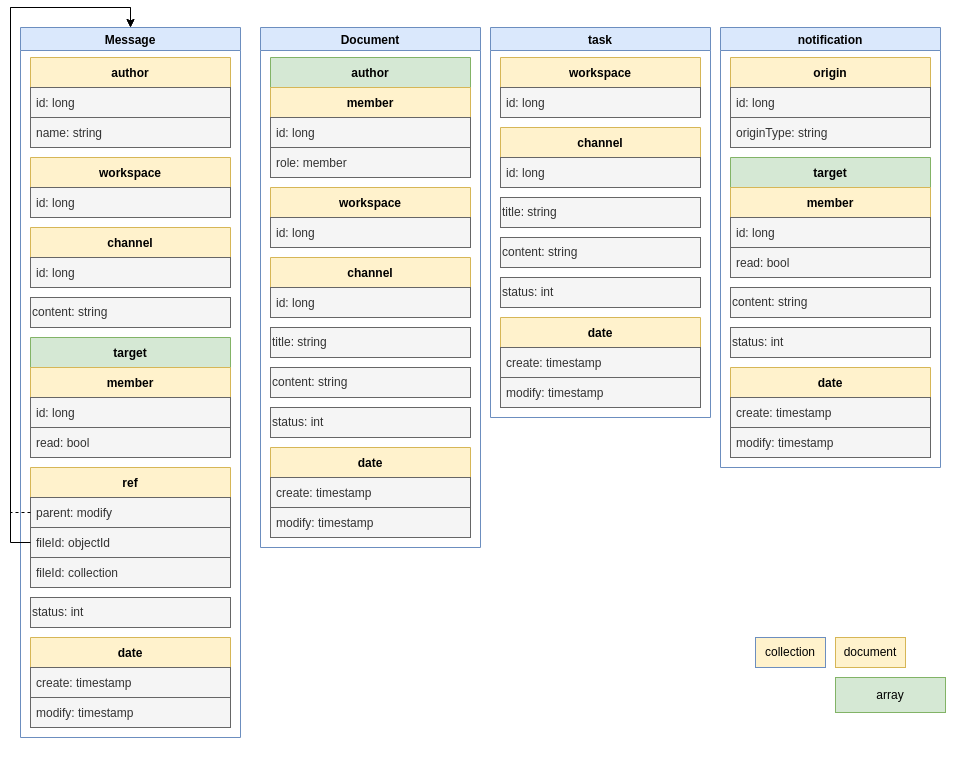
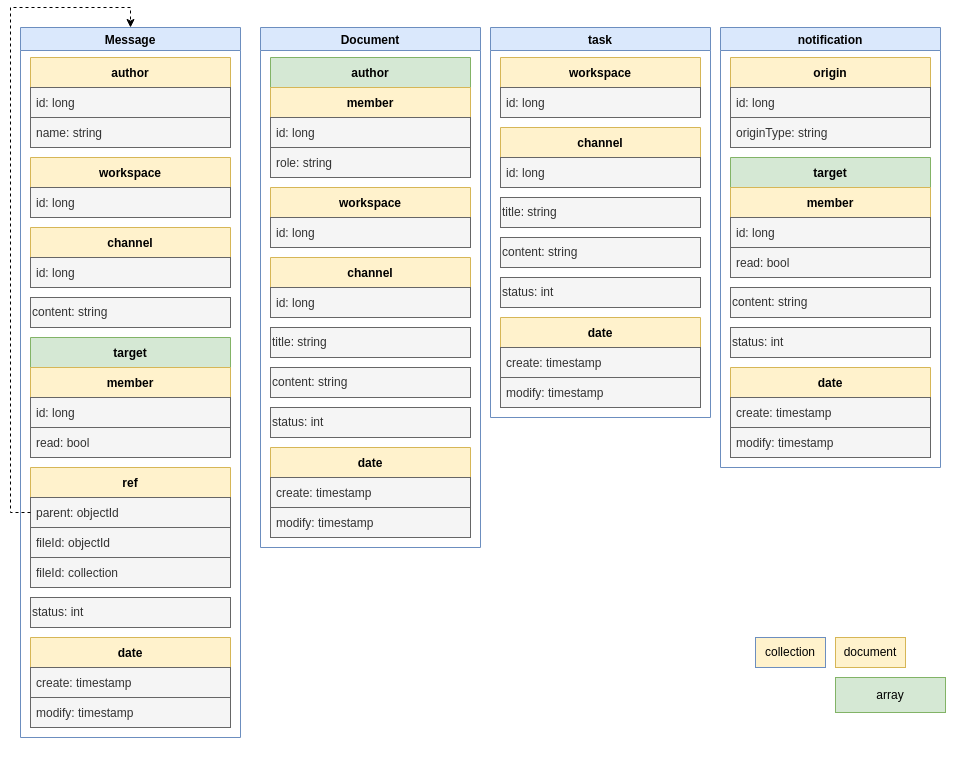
(312, 163) -> (310, 163)
(80, 513) -> (88, 513)
(11, 538) -> none
